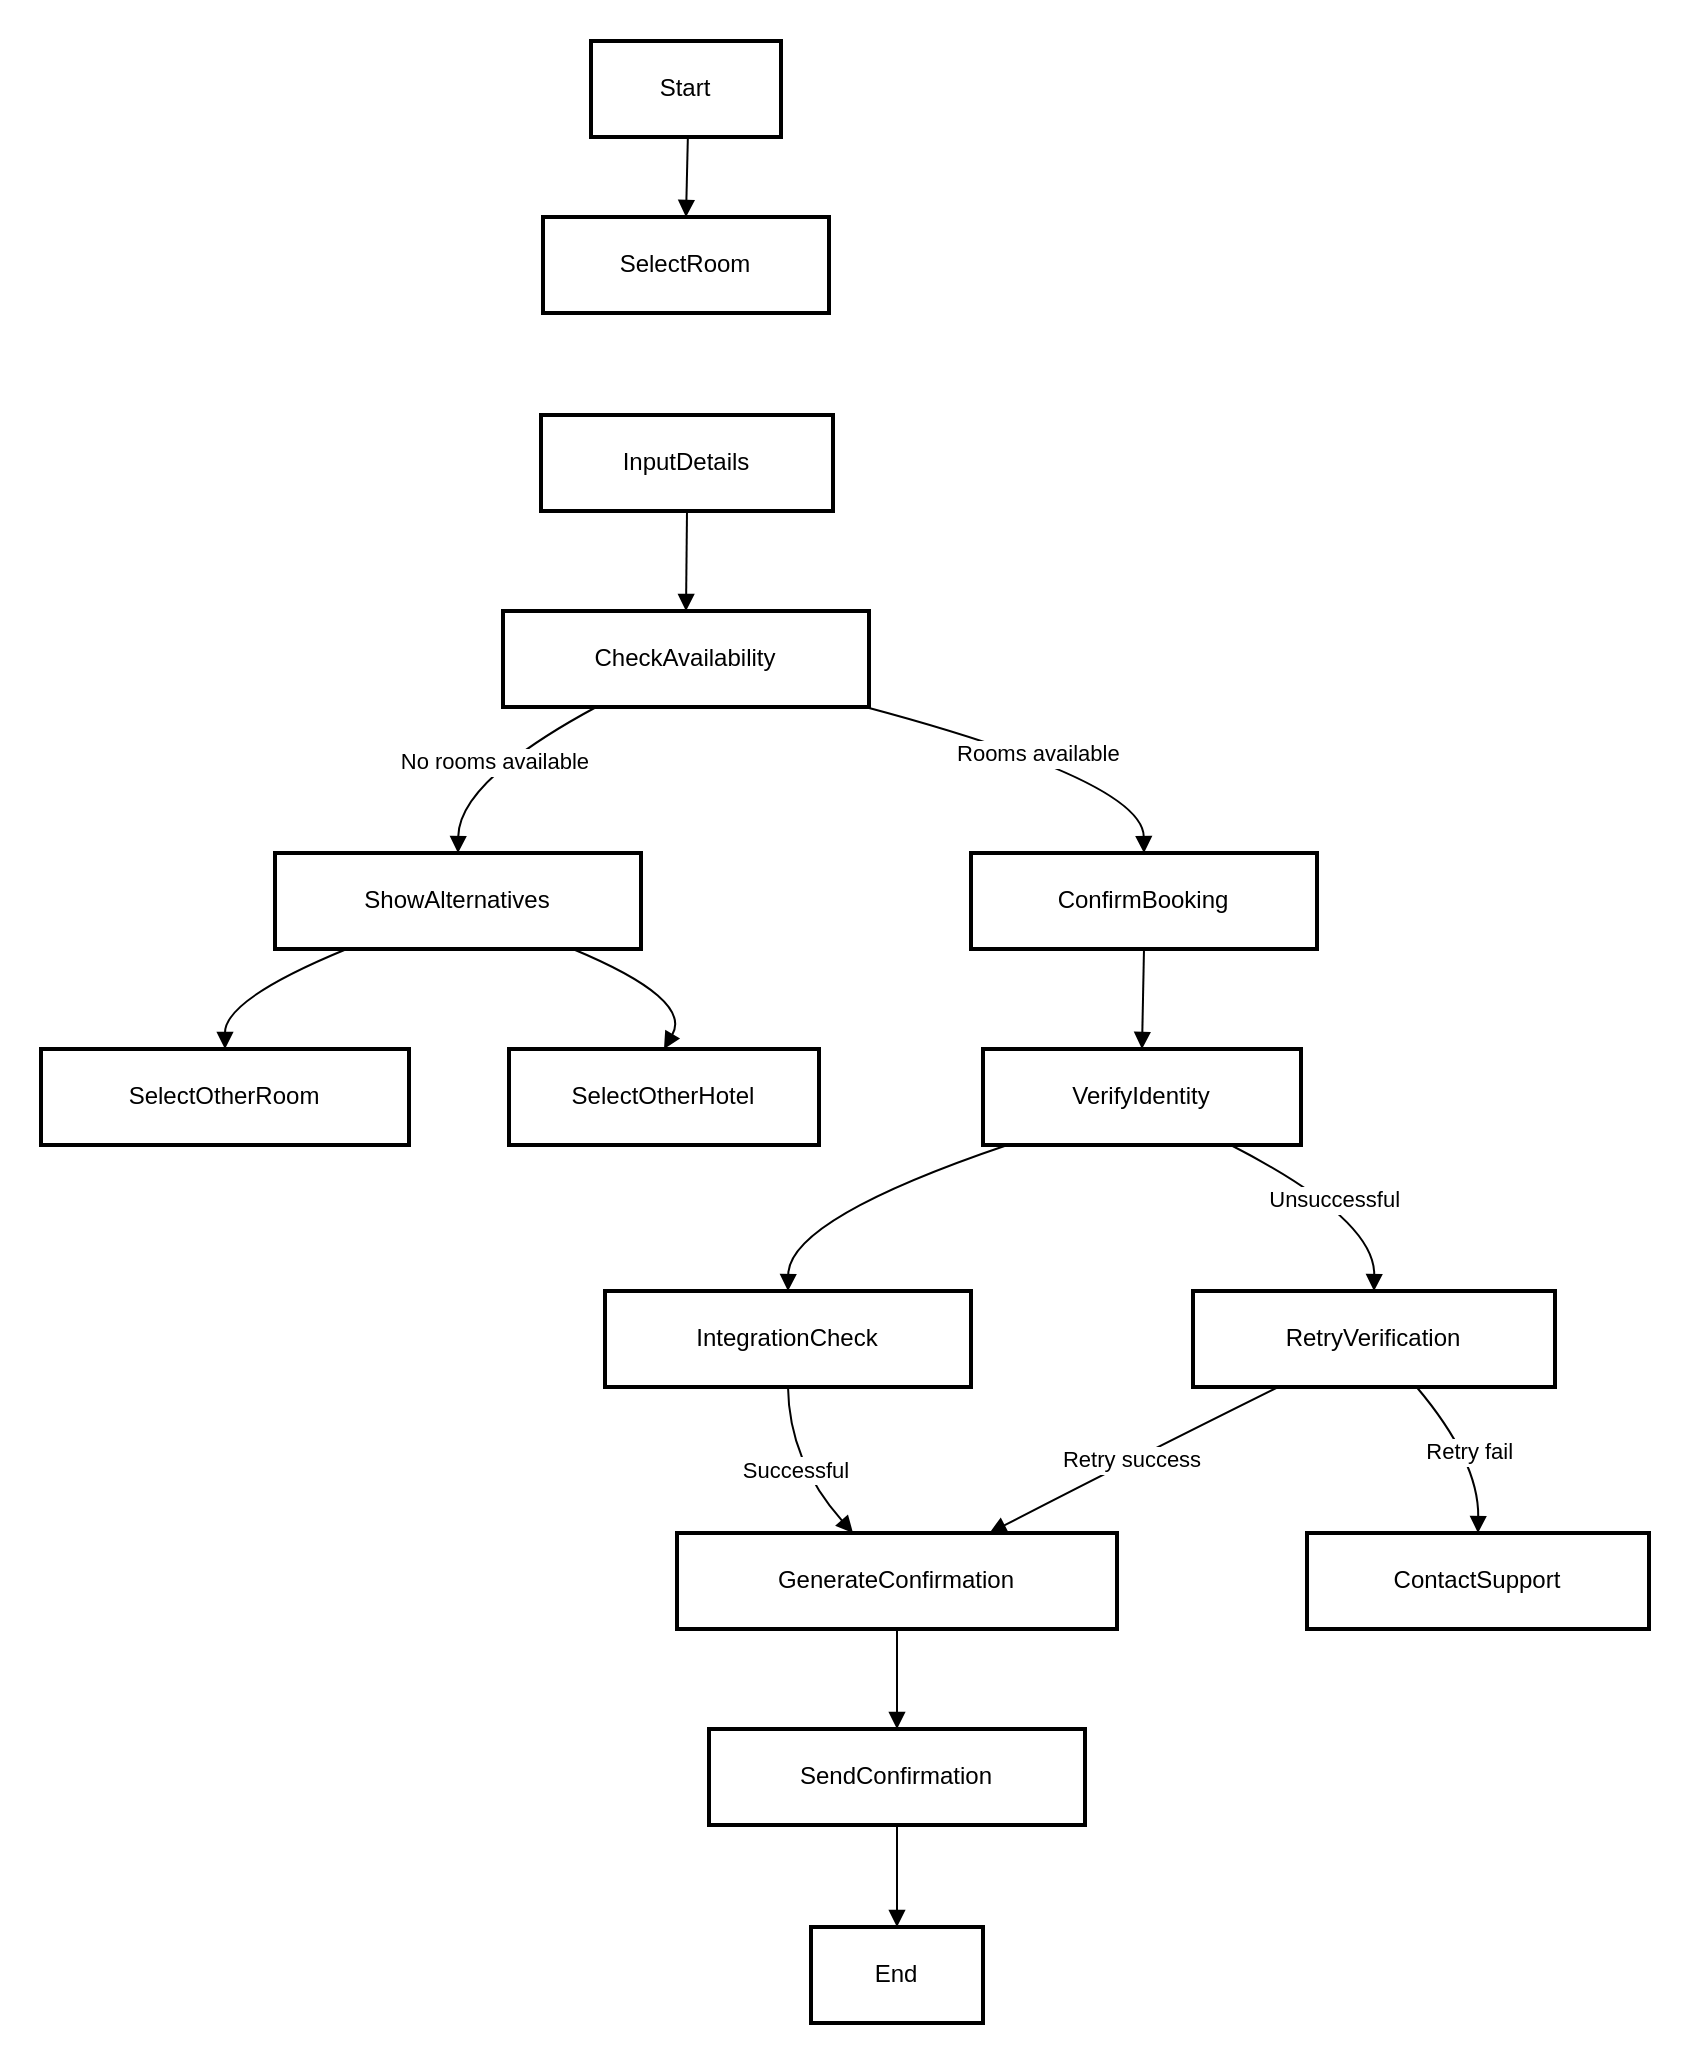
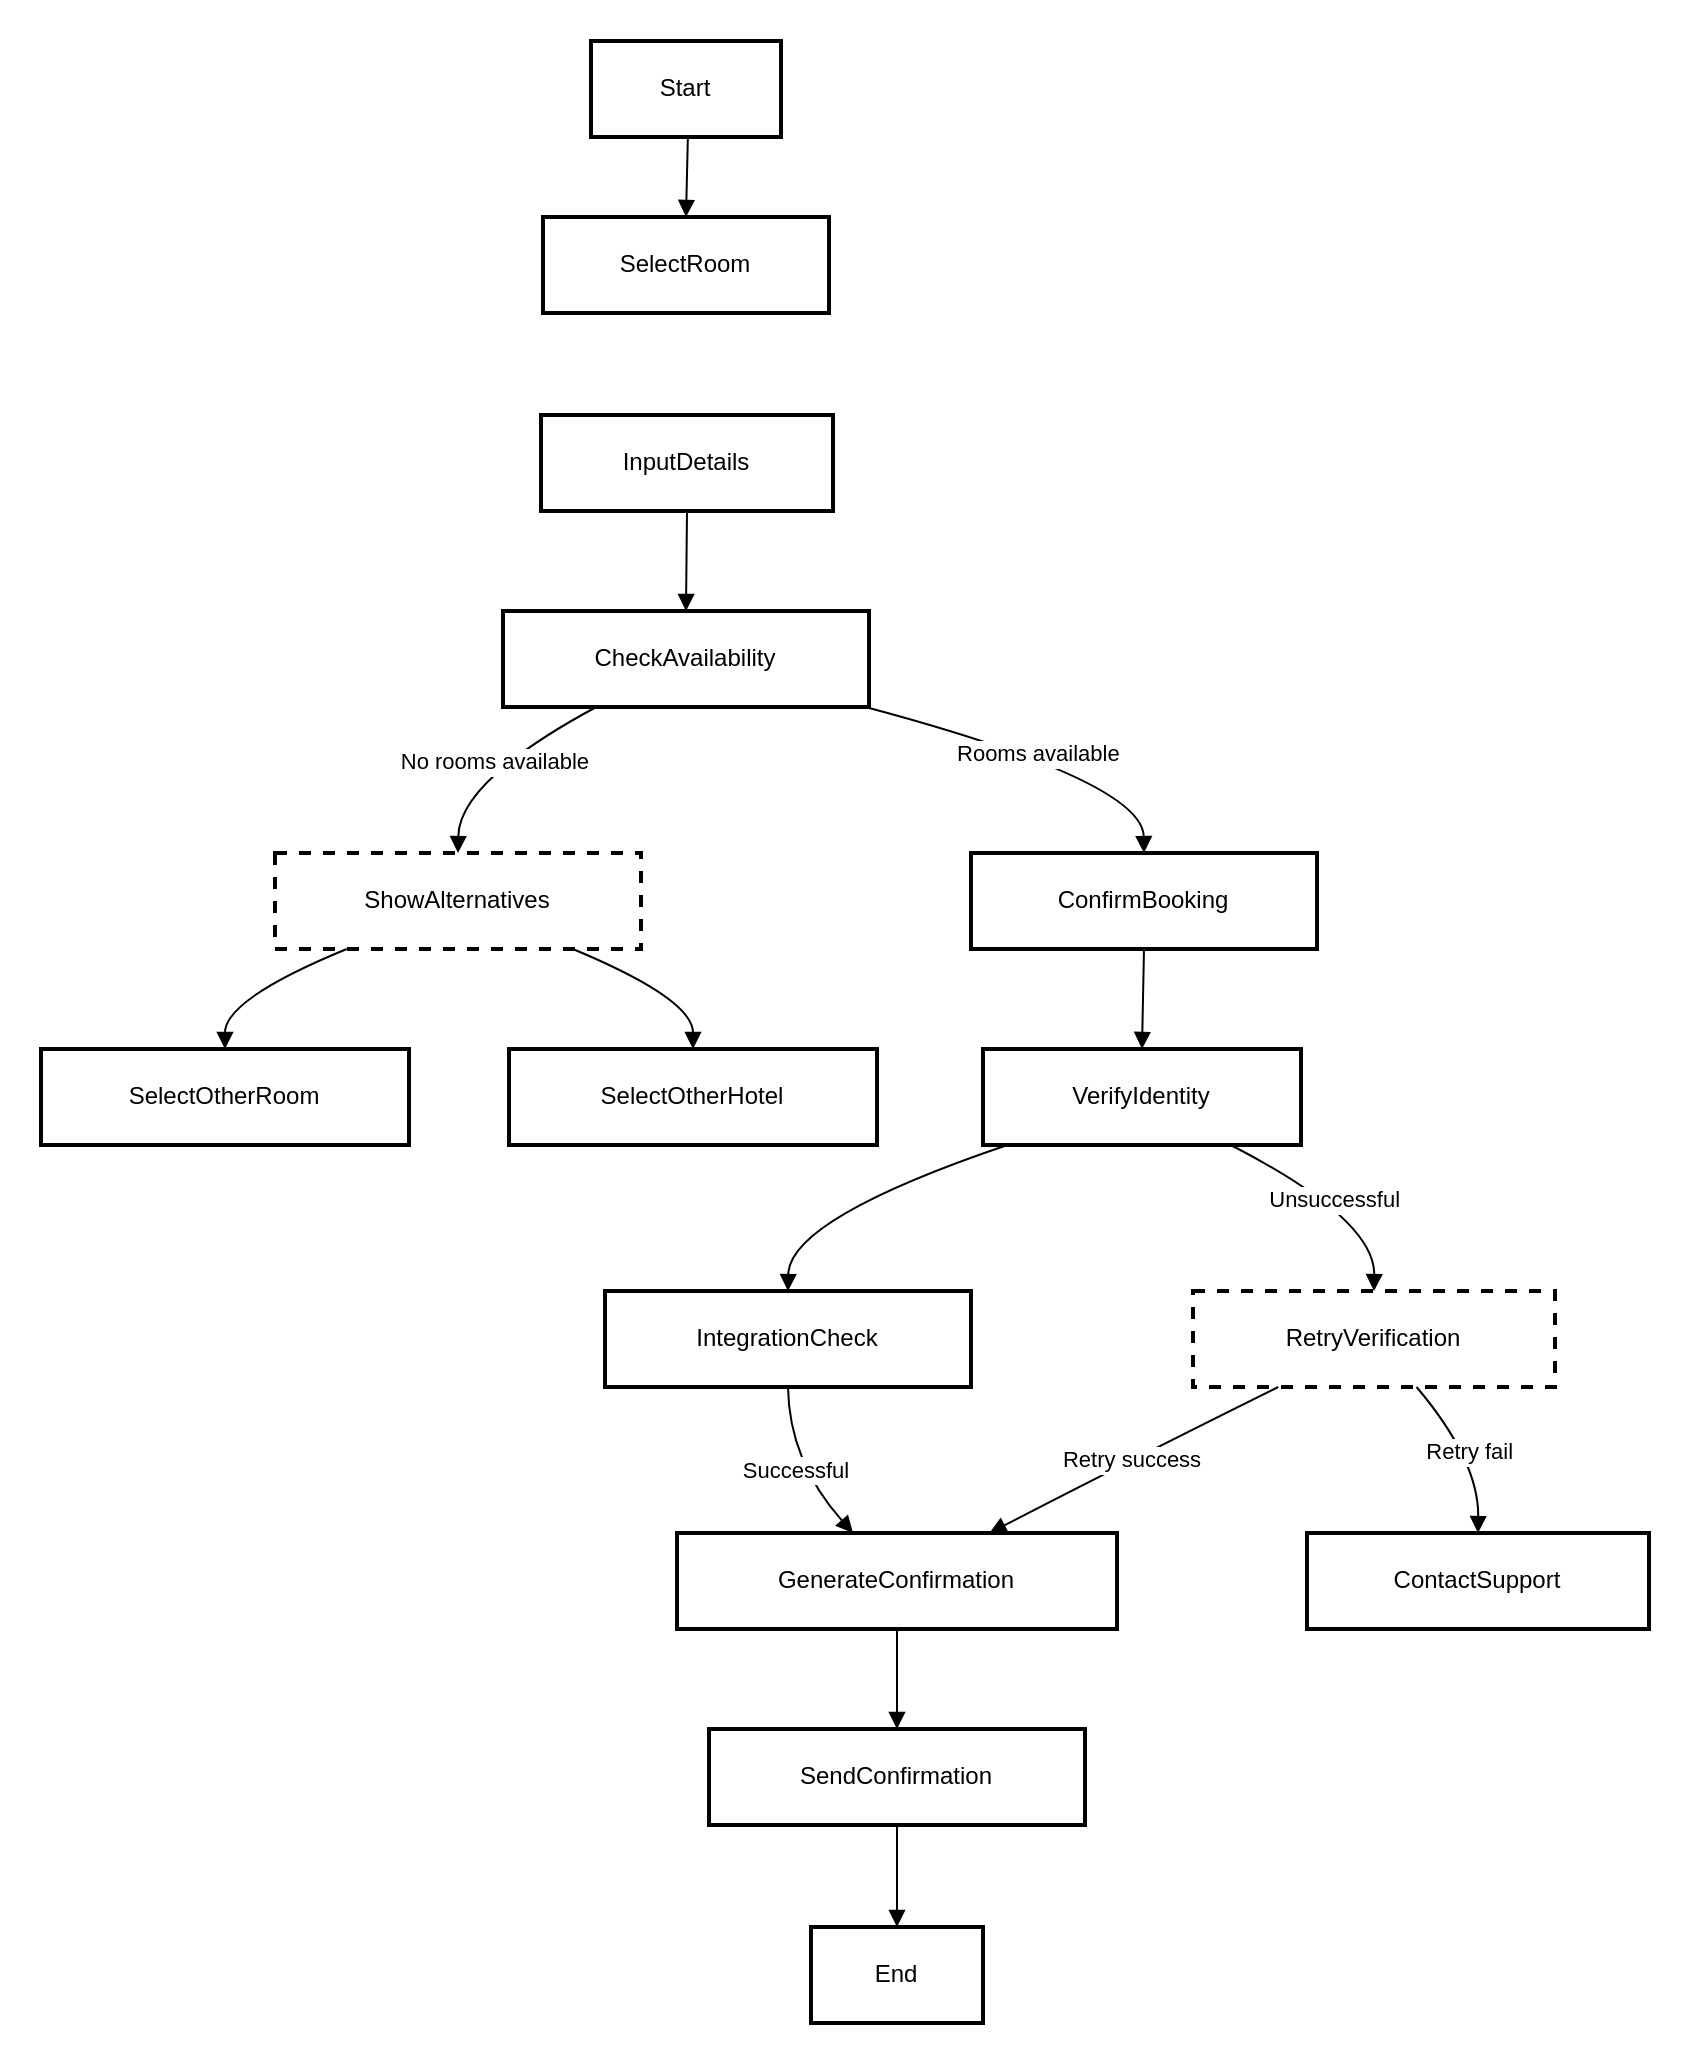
(458, 901) -> (458, 901)
(664, 1097) -> (693, 1097)
(1374, 1339) -> (1374, 1339)
